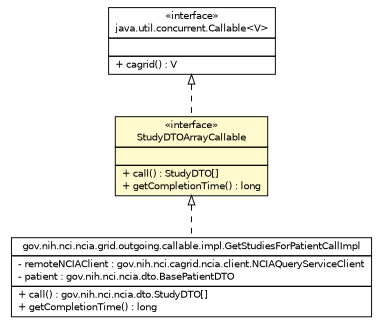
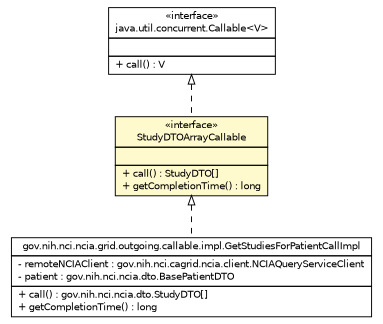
(146, 65) -> (140, 65)
